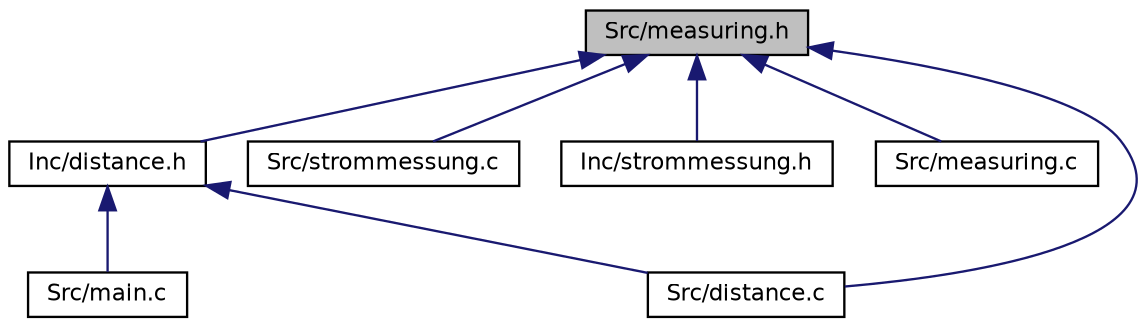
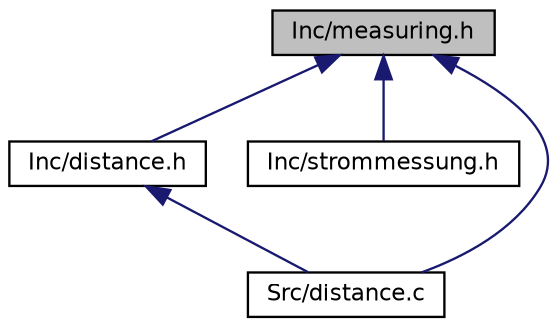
(697, 33) -> (384, 33)
(384, 164) -> none
(987, 164) -> none
(108, 295) -> none
